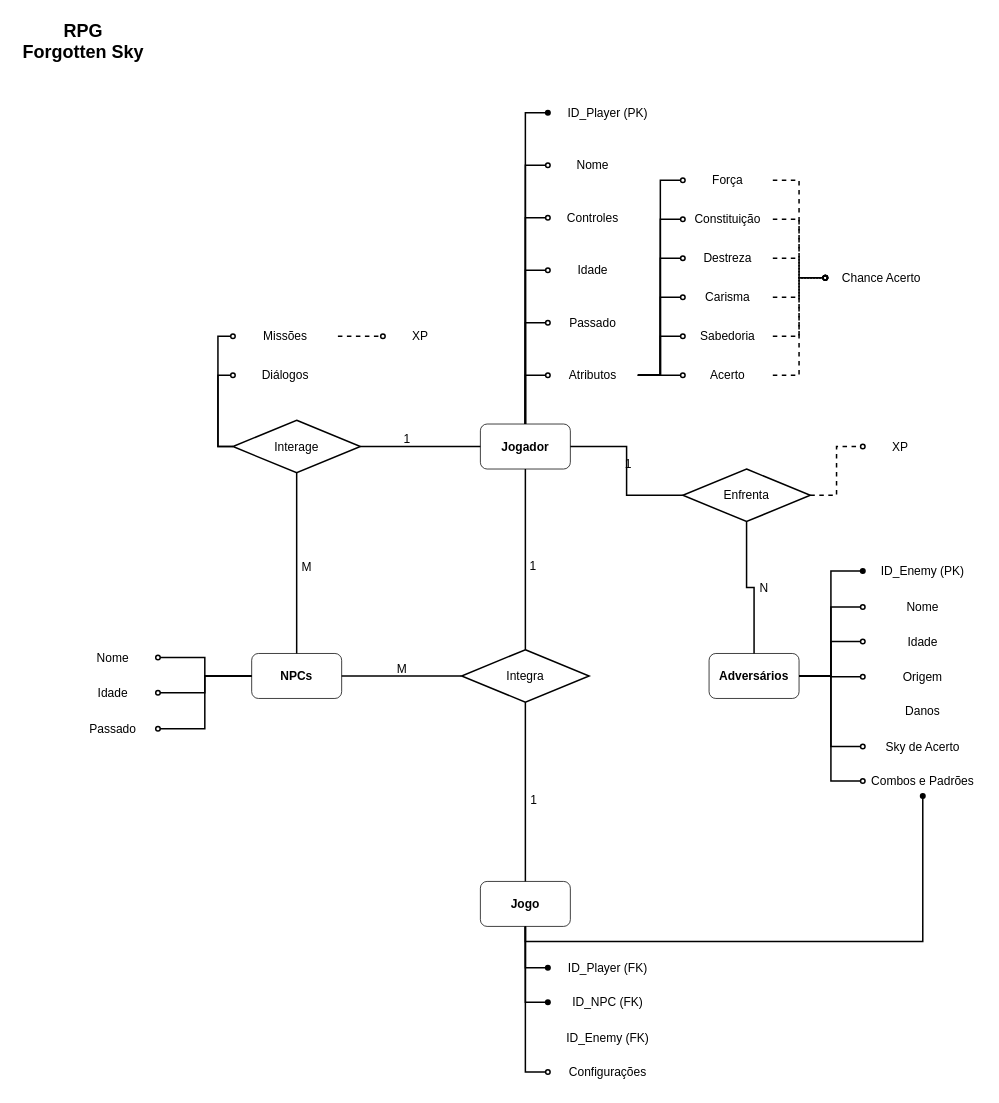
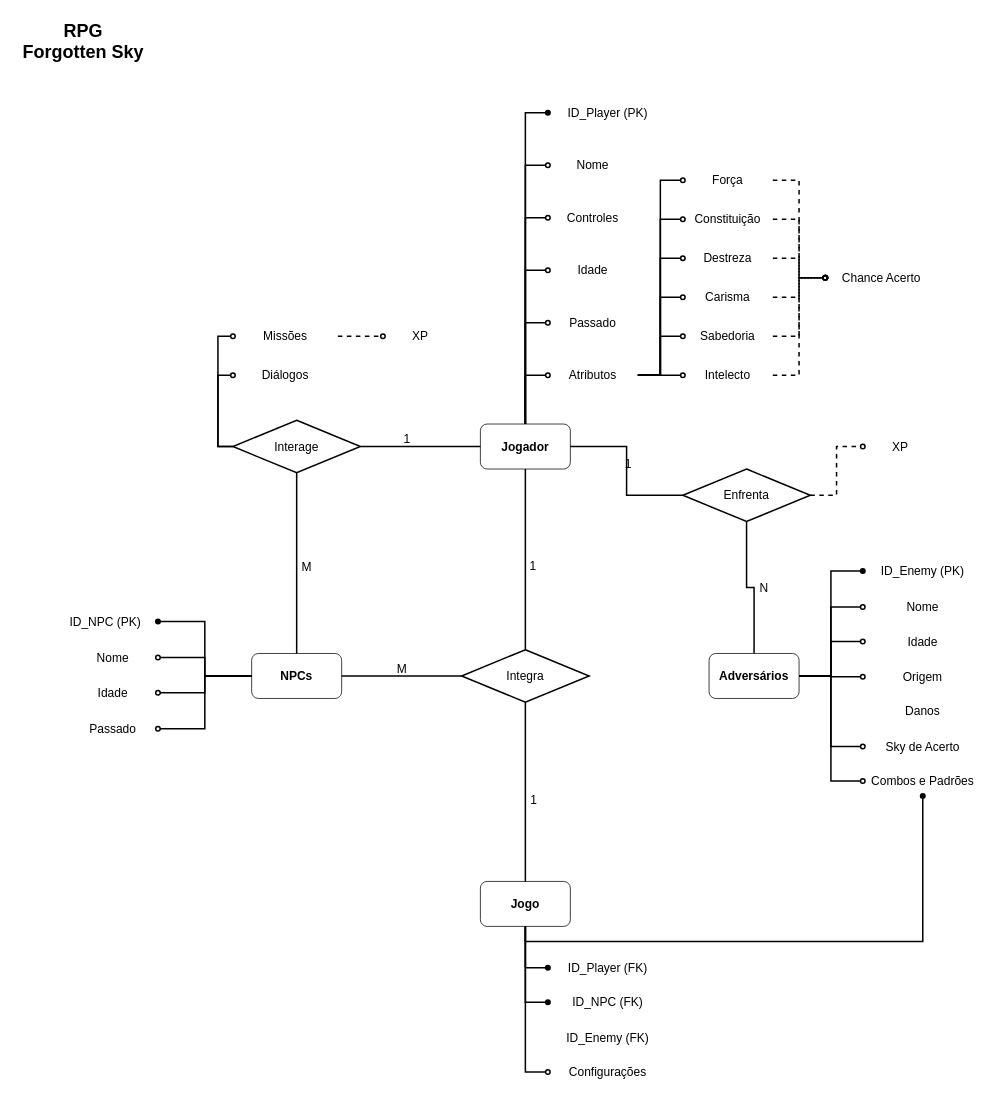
(728, 375) -> (728, 375)
none -> (105, 622)
none -> (200, 622)
